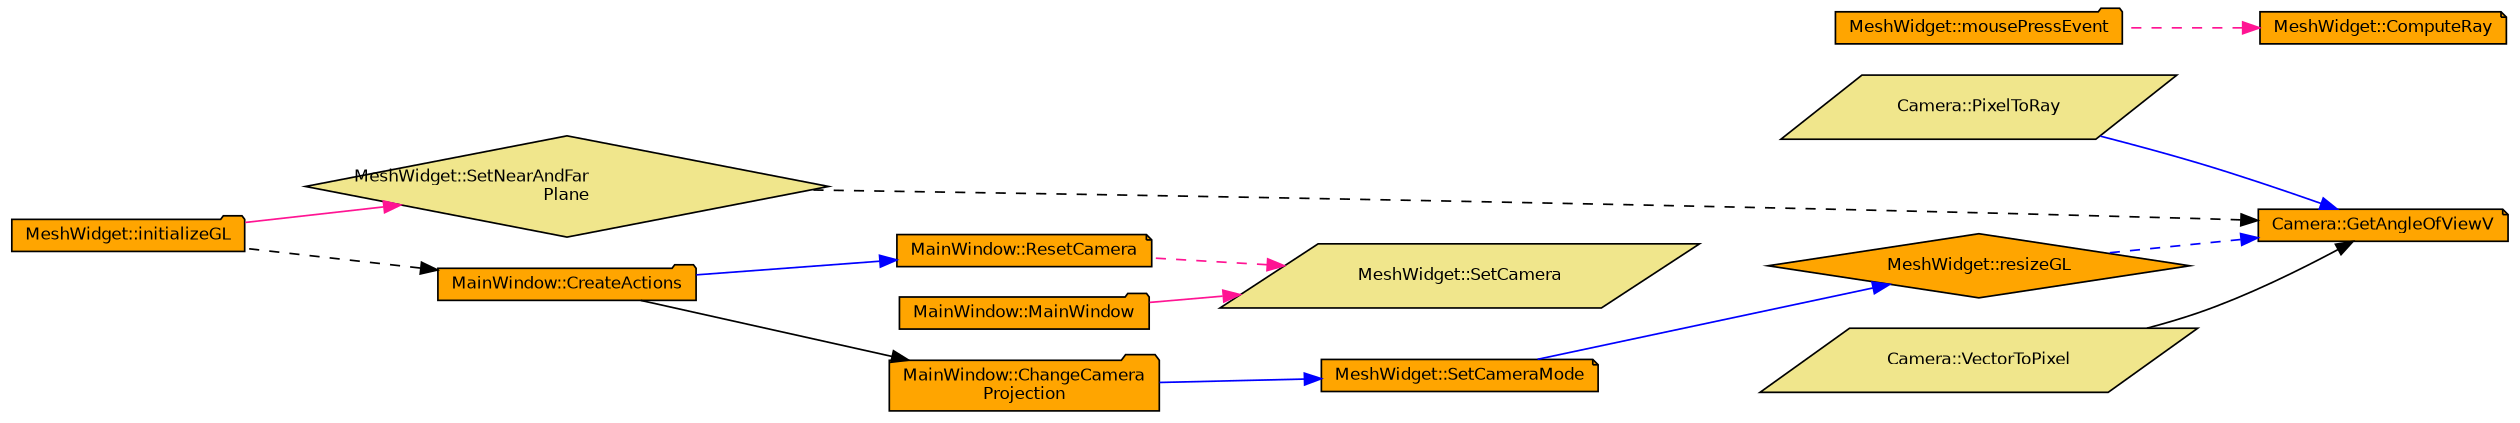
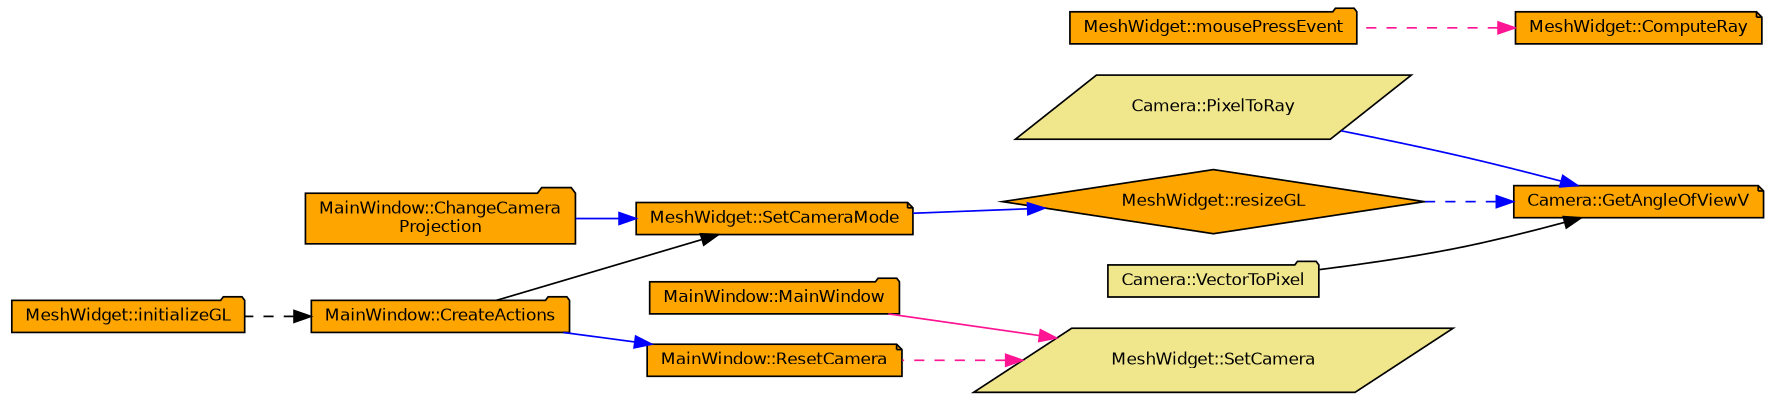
(567, 186) -> none
(766, 328) -> (599, 270)
(1979, 360) -> (1213, 281)
